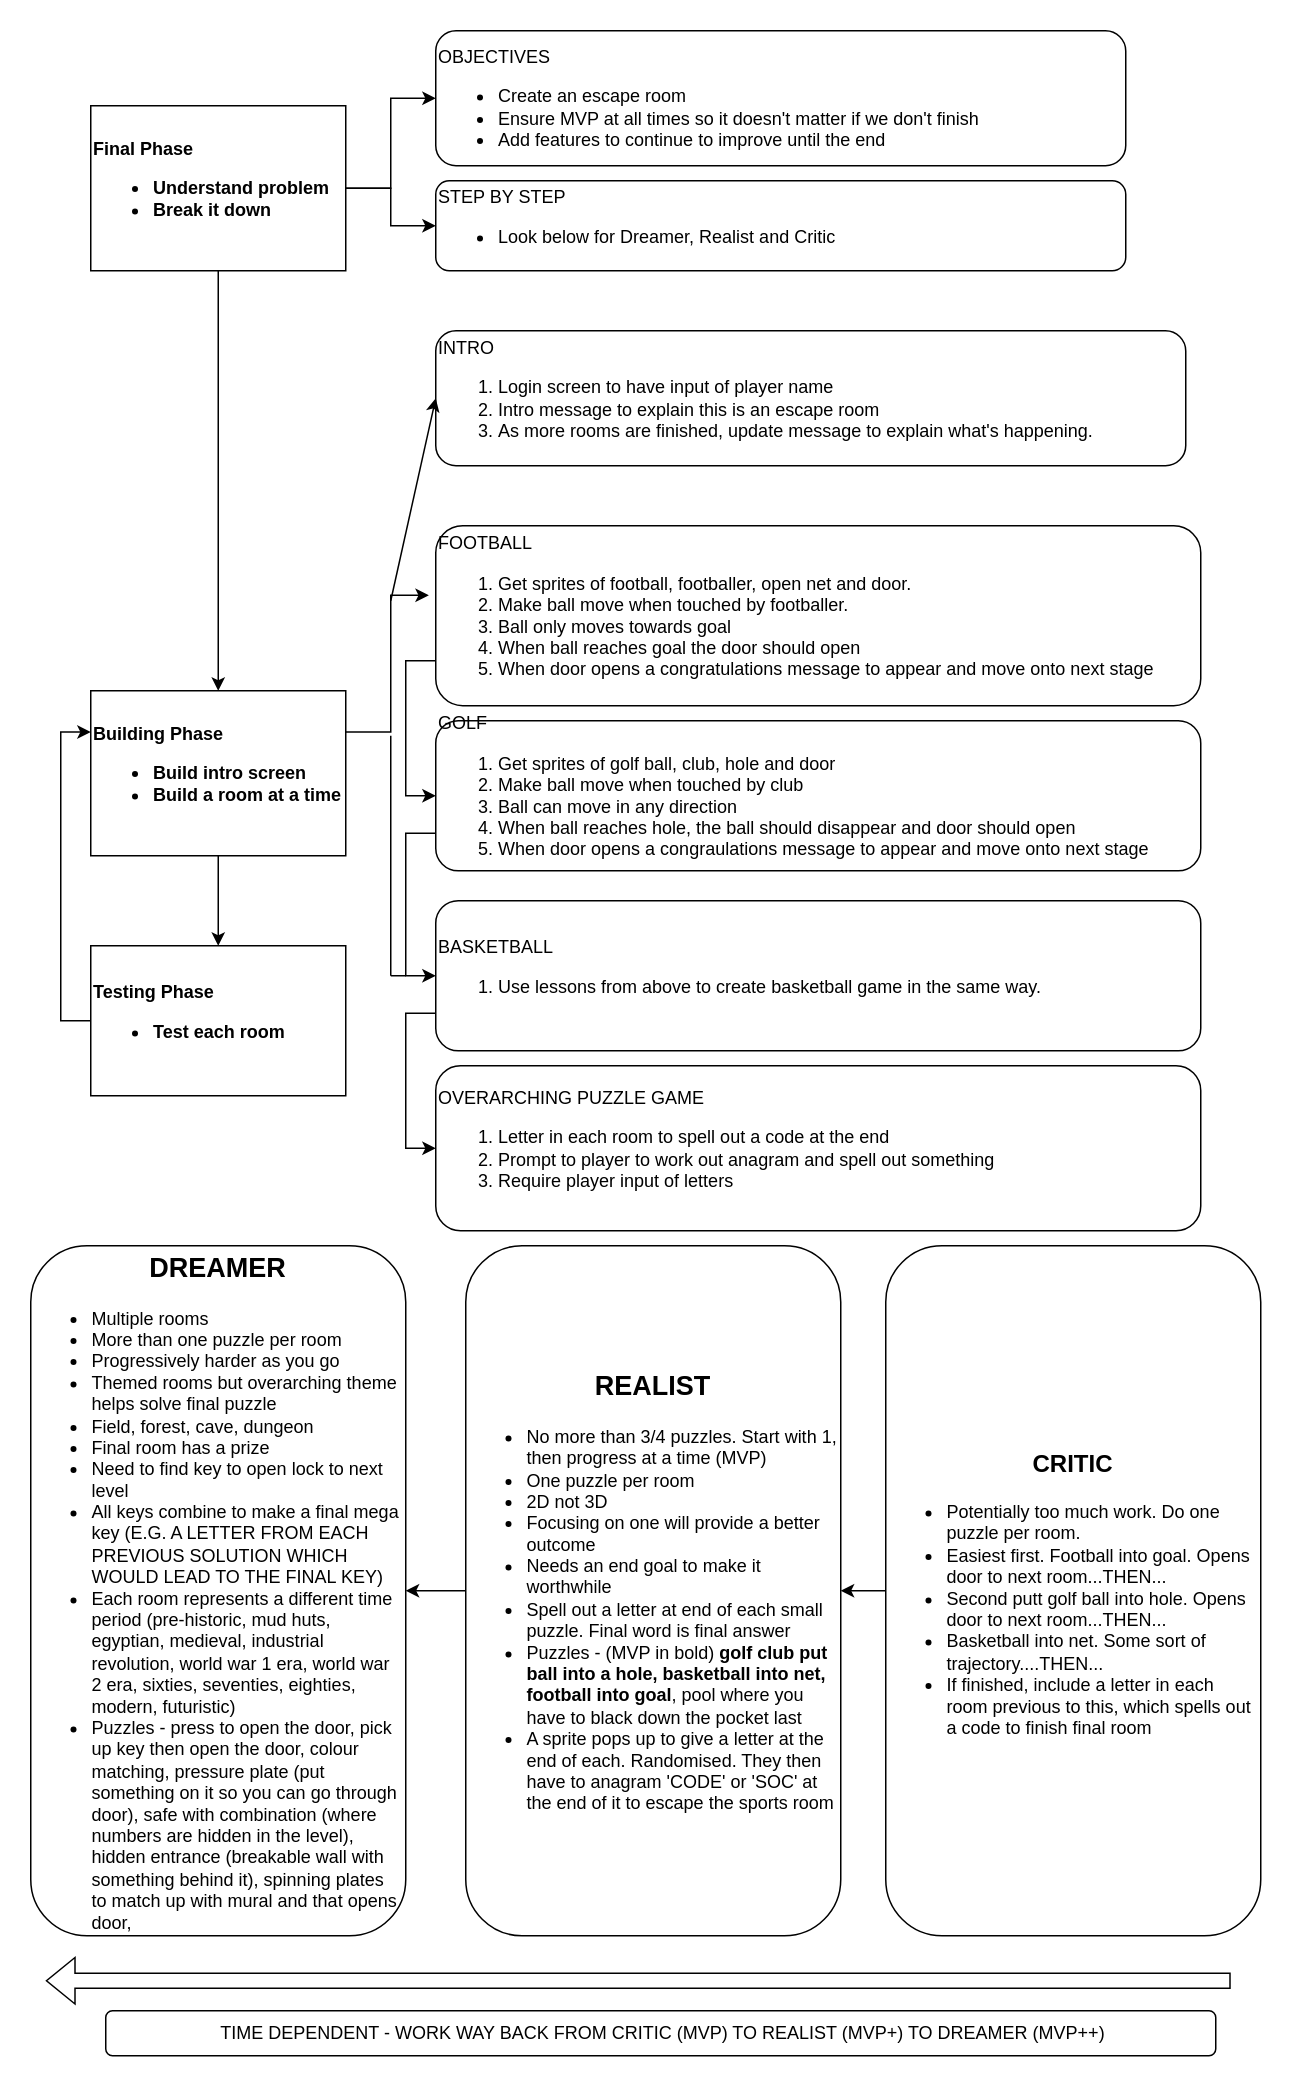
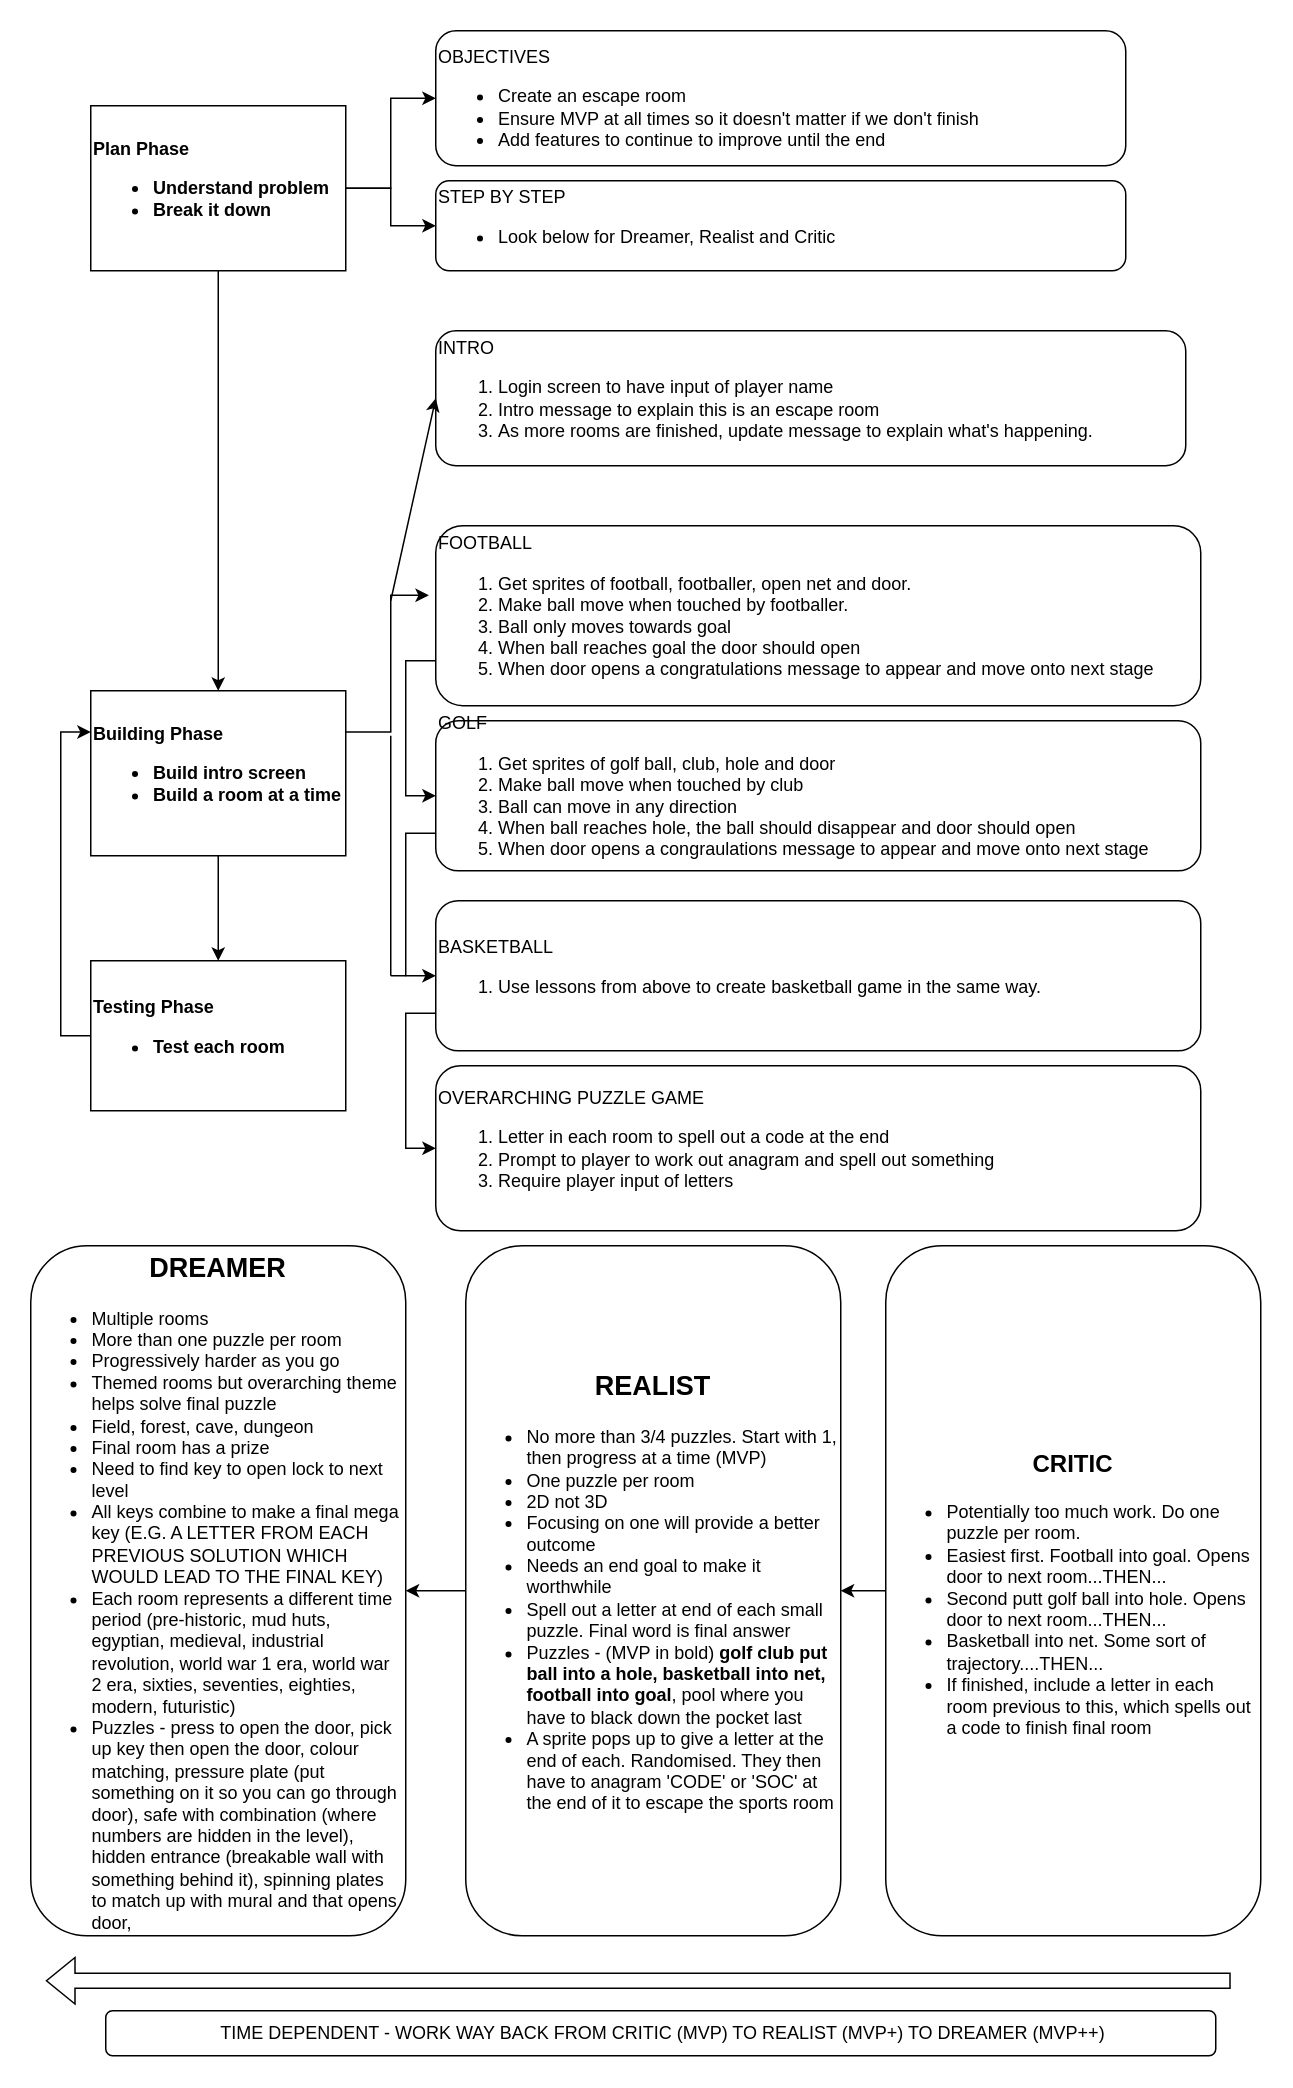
(180, 188) -> (180, 188)
(218, 1021) -> (218, 1036)
